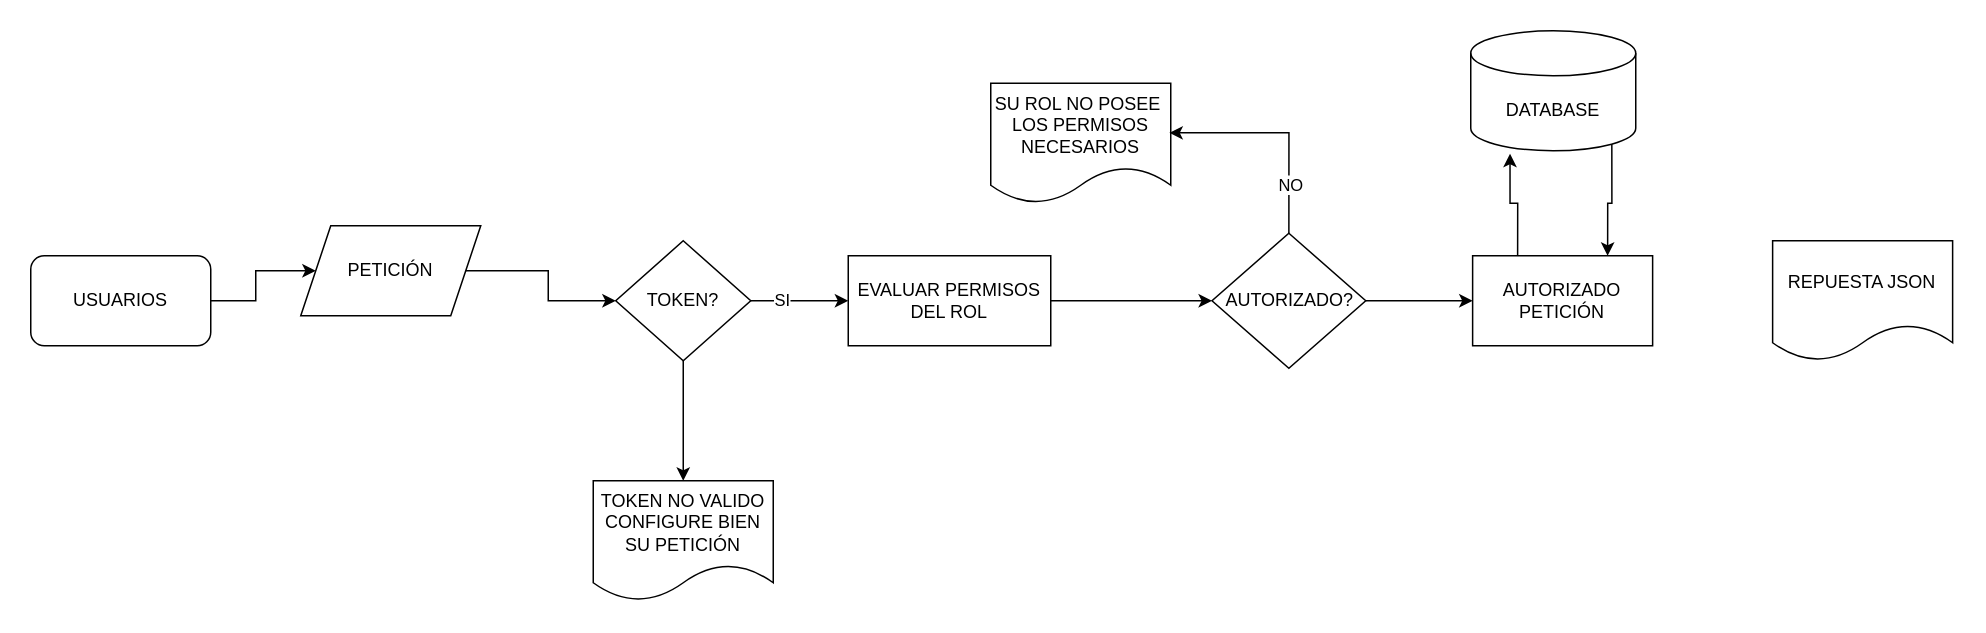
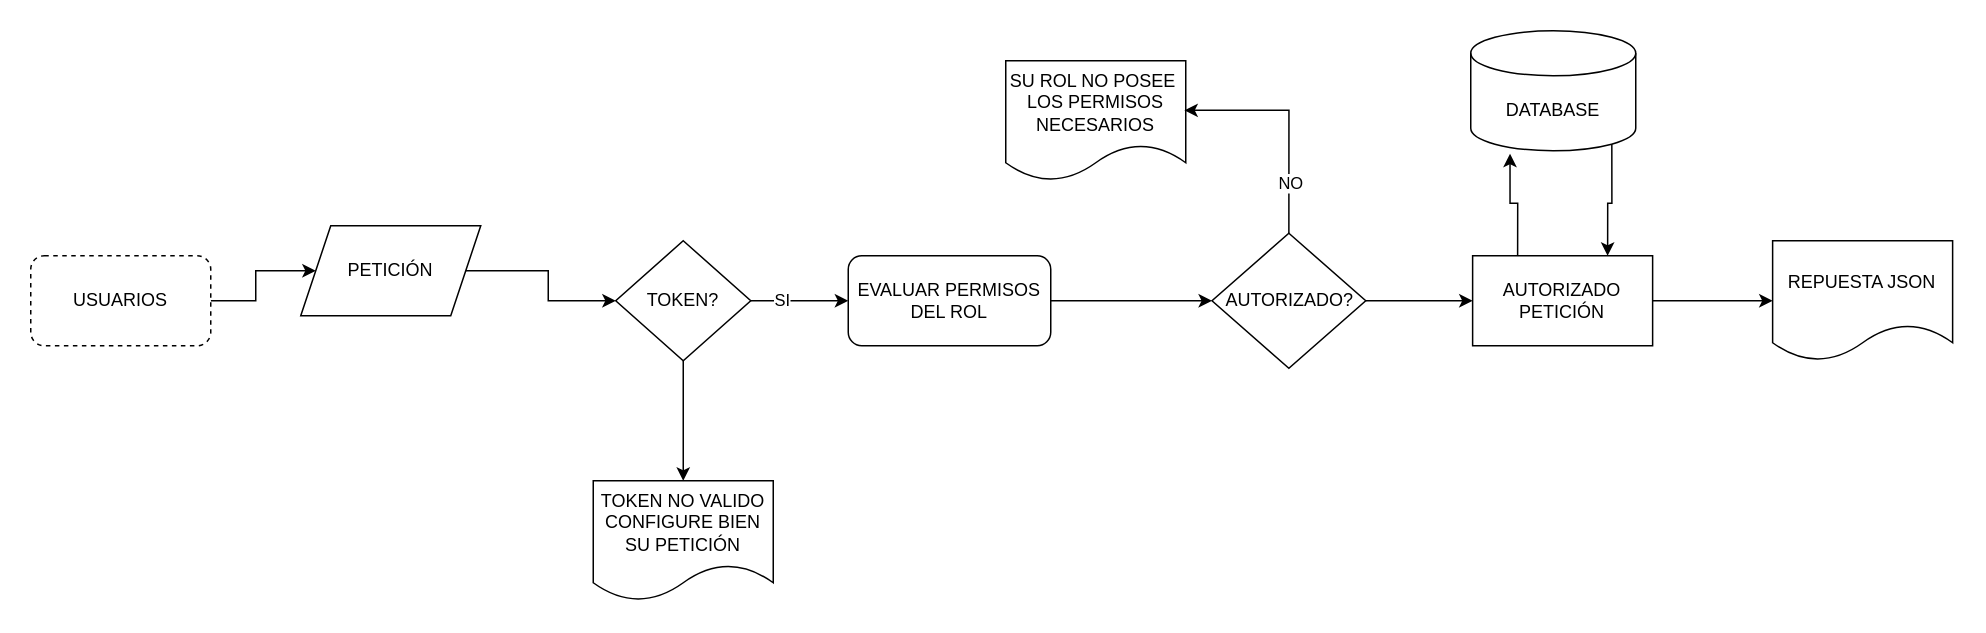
(1081, 143) -> (1096, 121)
(121, 301) -> (121, 301)
(950, 301) -> (950, 301)
none -> (1708, 301)
